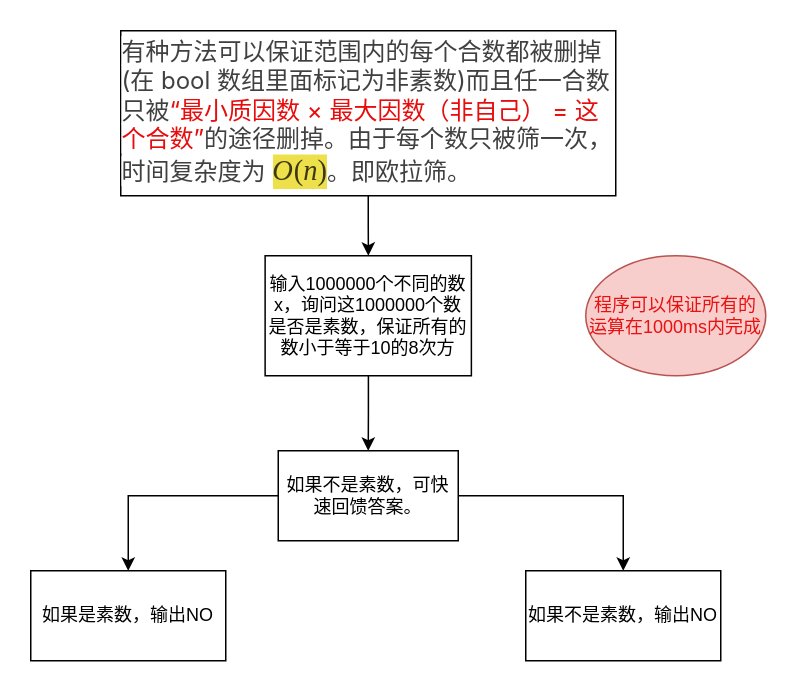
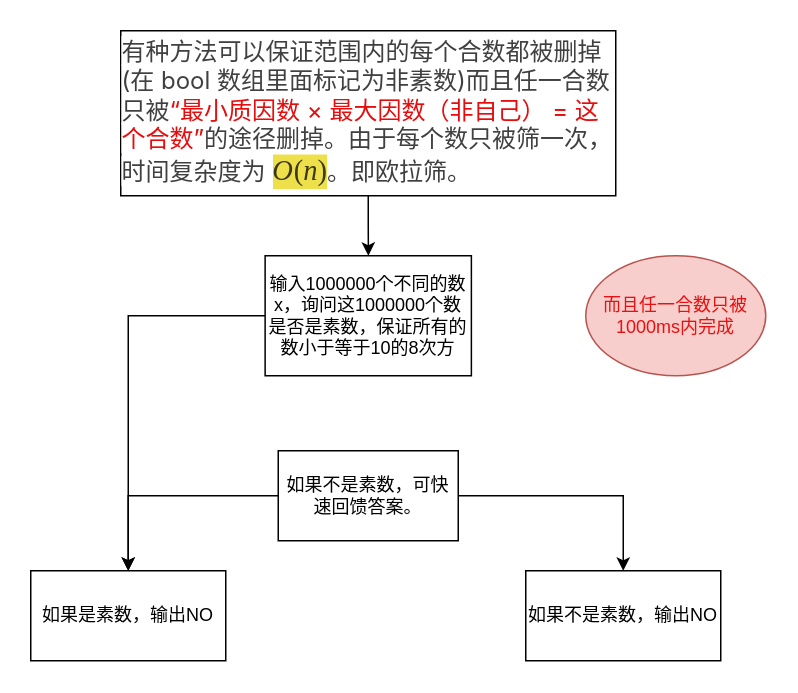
(676, 316) -> (676, 316)
(368, 408) -> (128, 336)
